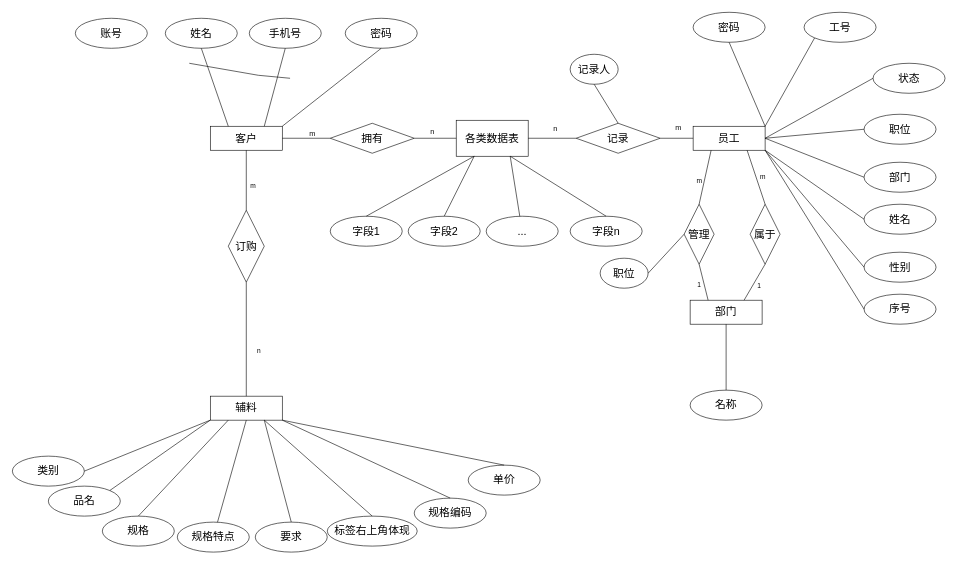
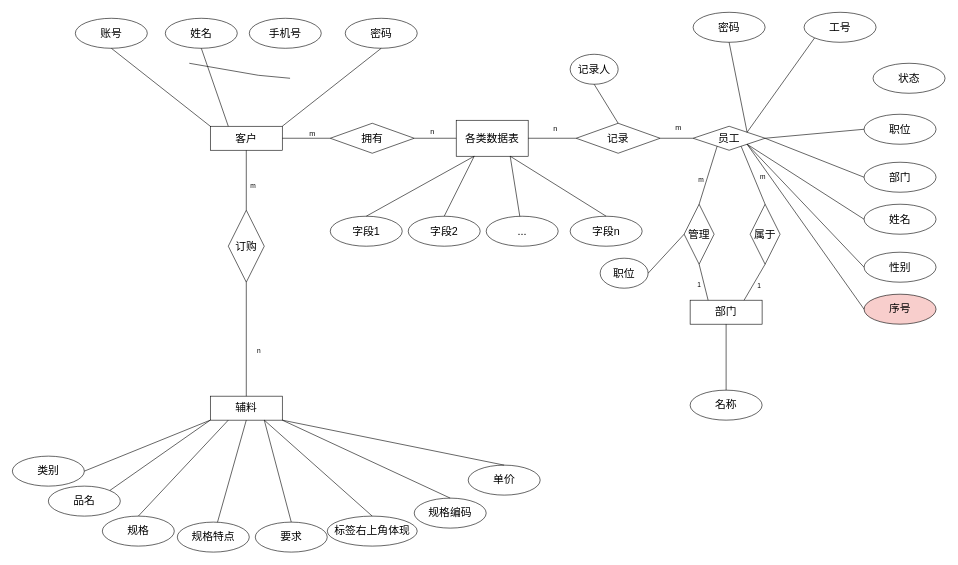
none -> (161, 87)
(275, 87) -> none
(821, 108) -> none
(729, 138) -> (729, 138)
(900, 309) -> (900, 309)
